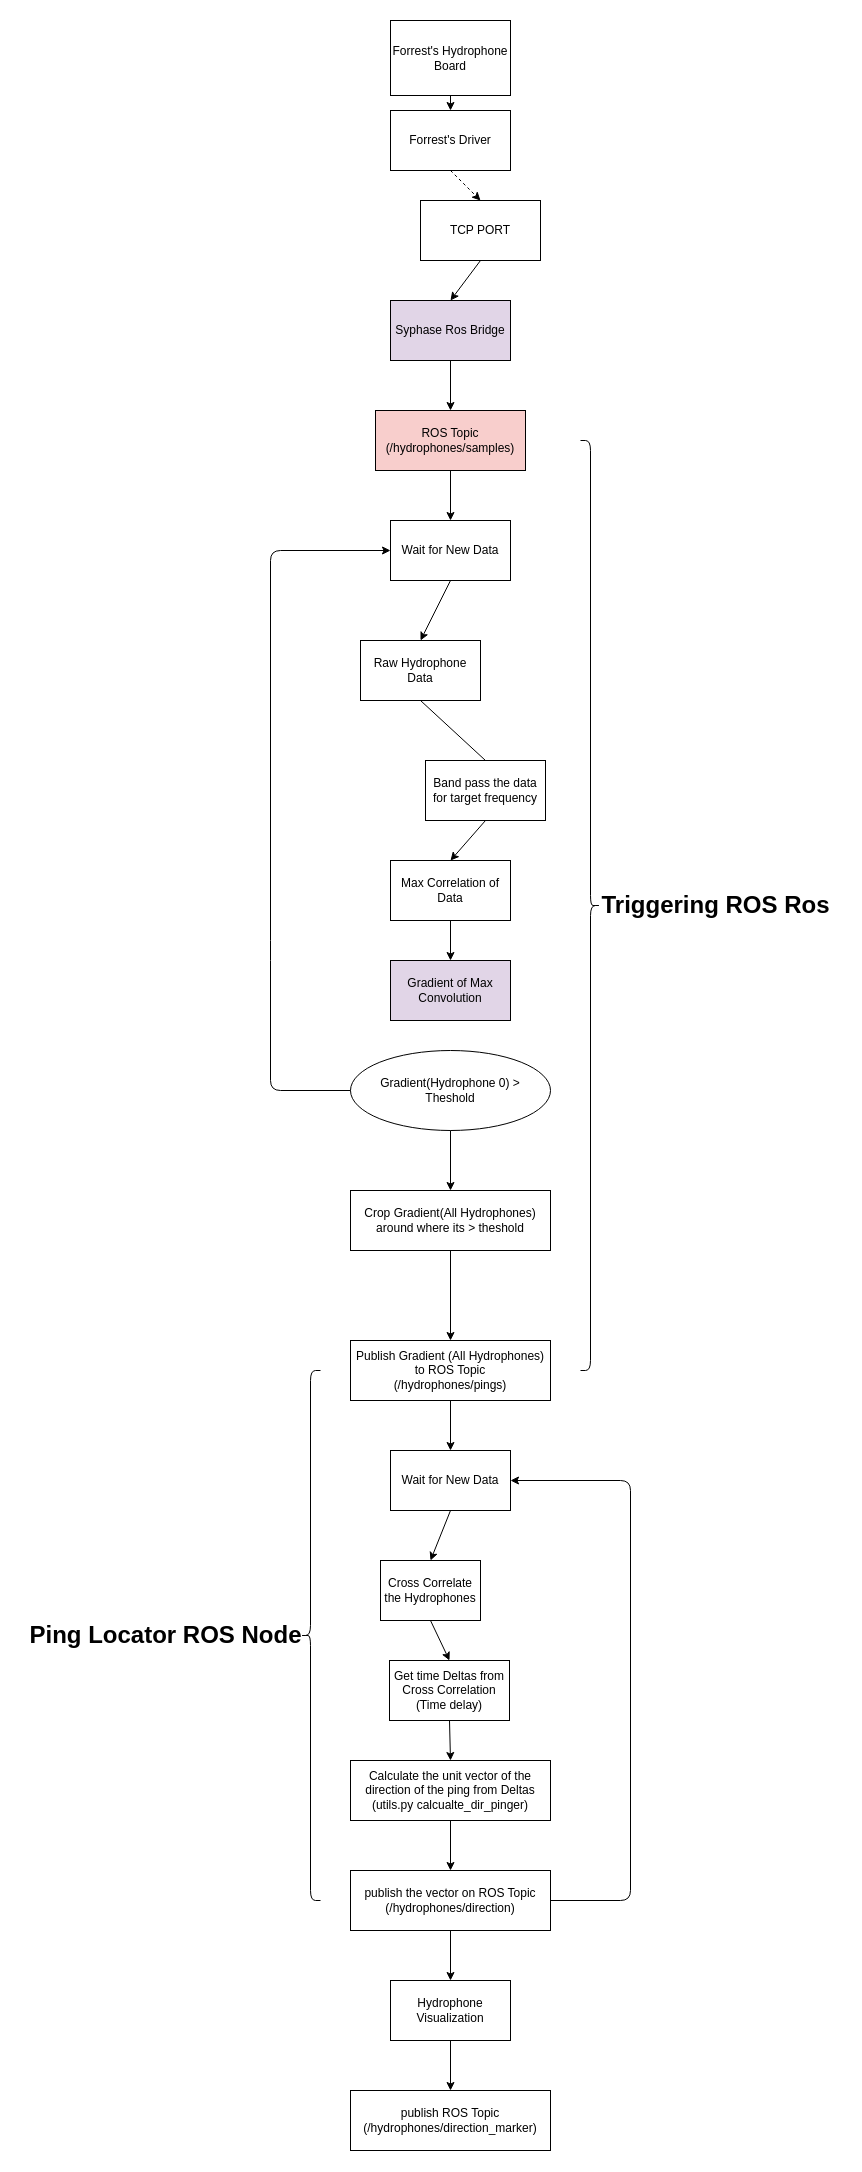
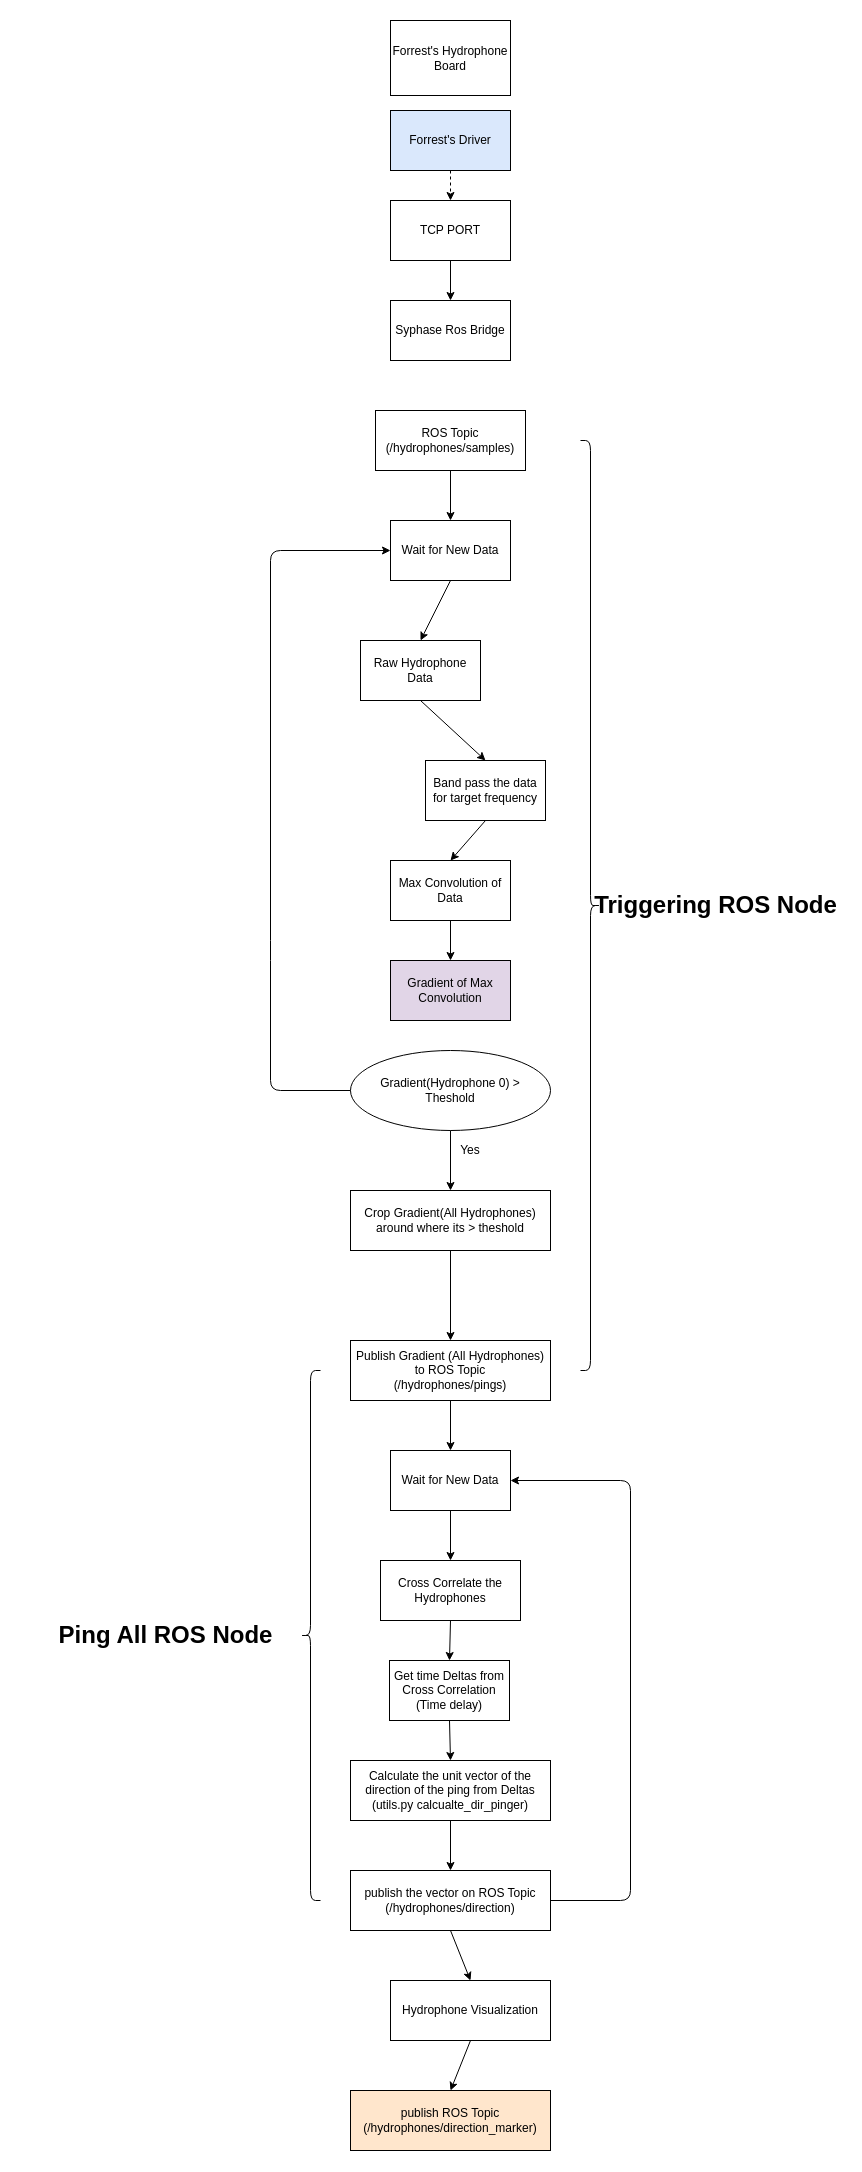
(451, 100) -> none
(451, 141) -> (451, 141)
(481, 231) -> (451, 231)
(451, 331) -> (451, 331)
(451, 382) -> none
(451, 441) -> (451, 441)
(482, 757) -> (479, 755)
(451, 891) -> (451, 891)
(716, 906) -> (716, 906)
none -> (471, 1151)
(431, 1591) -> (451, 1591)
(166, 1636) -> (166, 1636)
(451, 2011) -> (471, 2011)
(451, 2121) -> (451, 2121)
